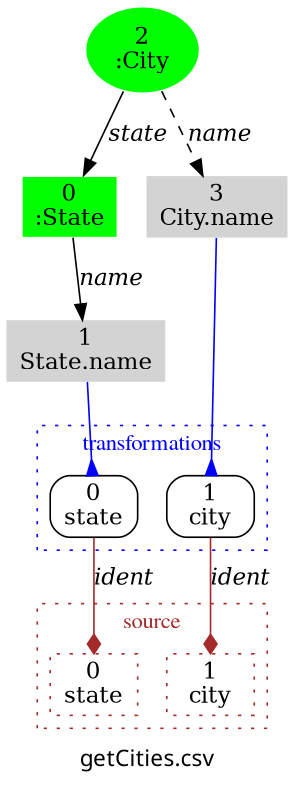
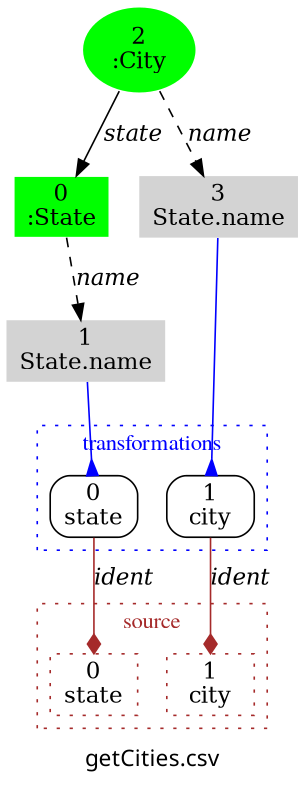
(217, 207) -> (219, 207)
(77, 271) -> (72, 271)
